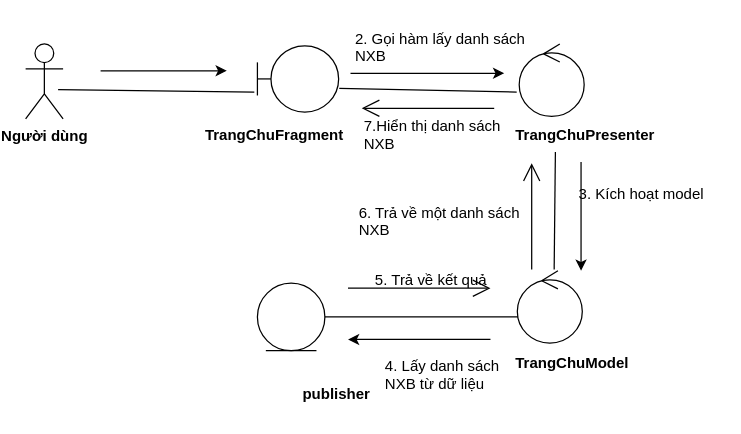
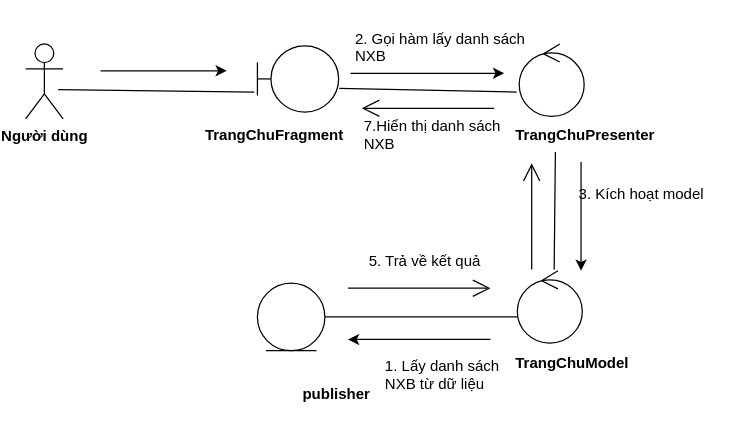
(444, 218) -> none
(436, 277) -> (429, 258)
(445, 376) -> (445, 376)
